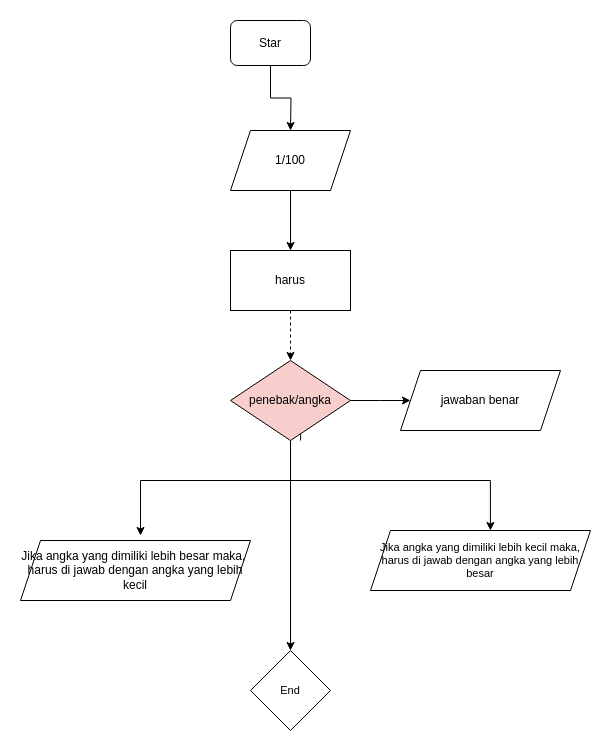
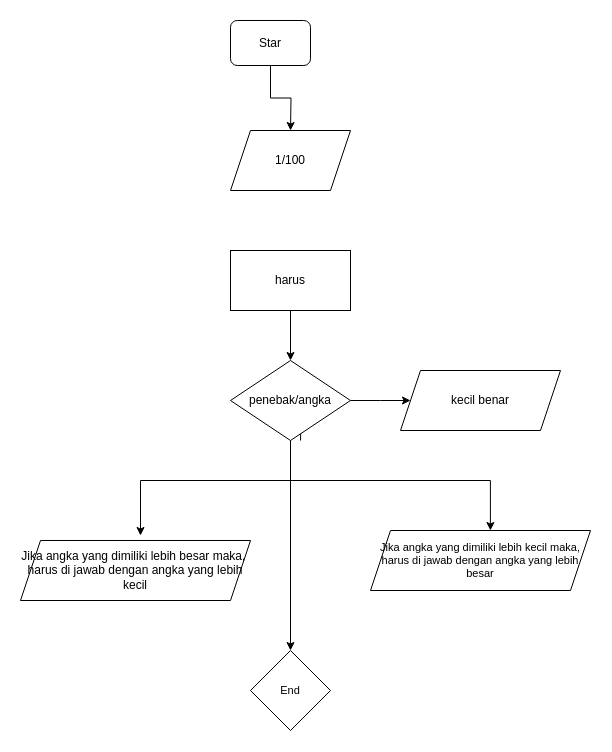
(291, 217) -> none
(291, 333) -> (291, 333)
(291, 401) -> (291, 401)
(481, 401) -> (481, 401)
